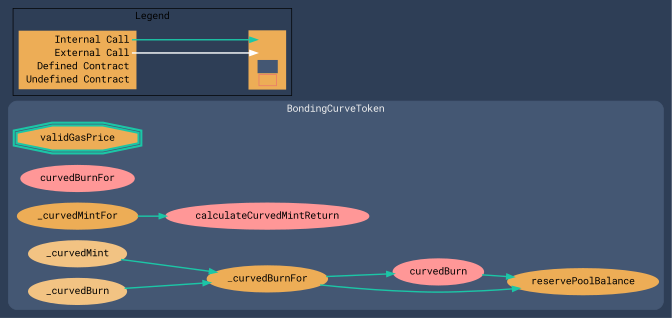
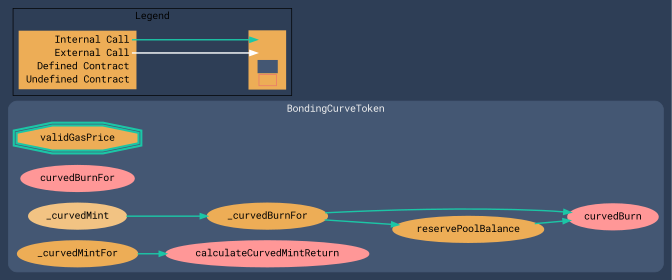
(494, 276) -> (549, 222)
(78, 291) -> none
